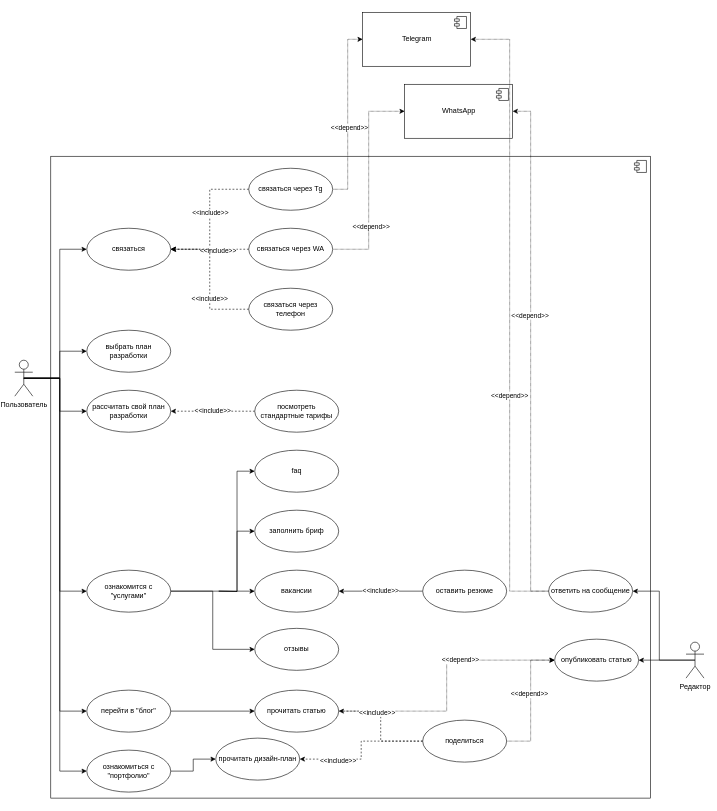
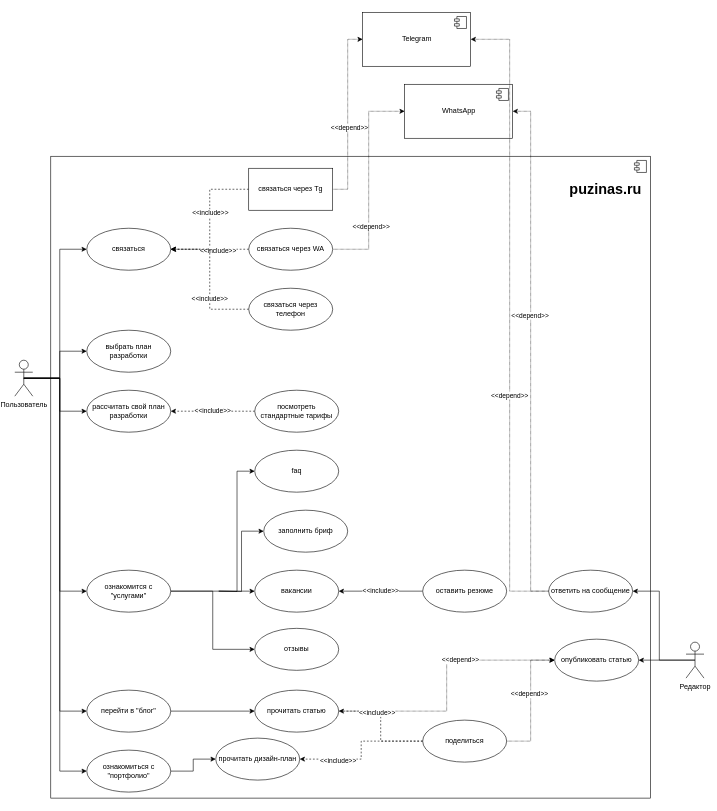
(291, 189) -> (291, 189)
none -> (609, 189)
(297, 531) -> (306, 531)
